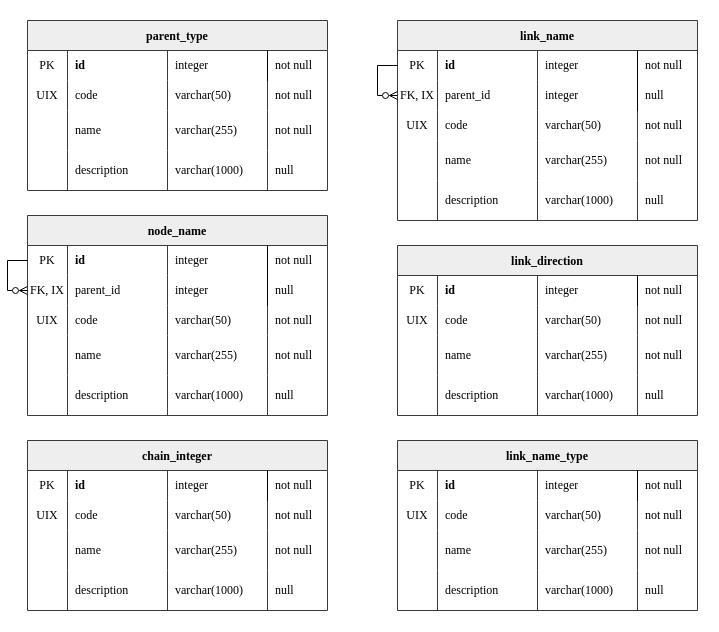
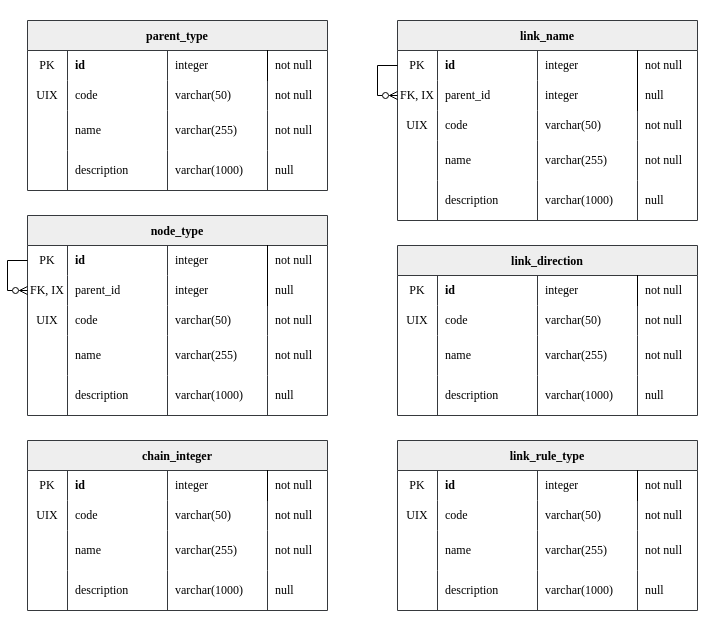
(177, 231) -> (177, 231)
(547, 456) -> (547, 456)
